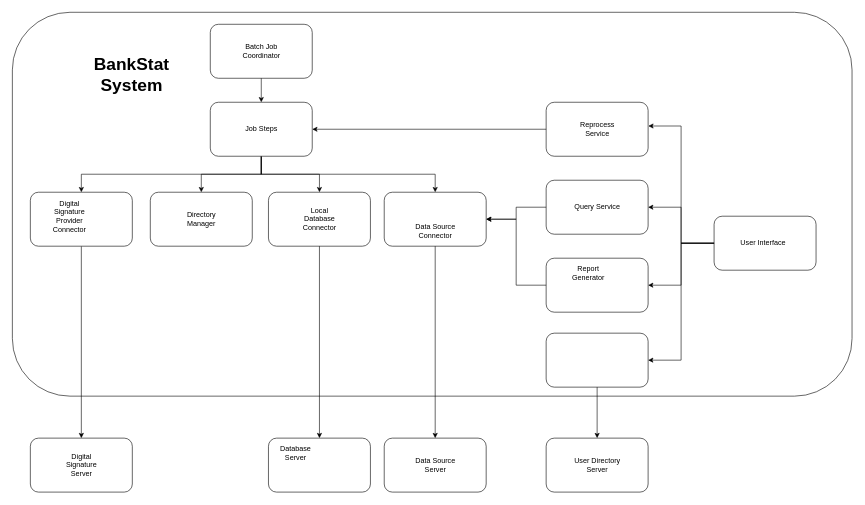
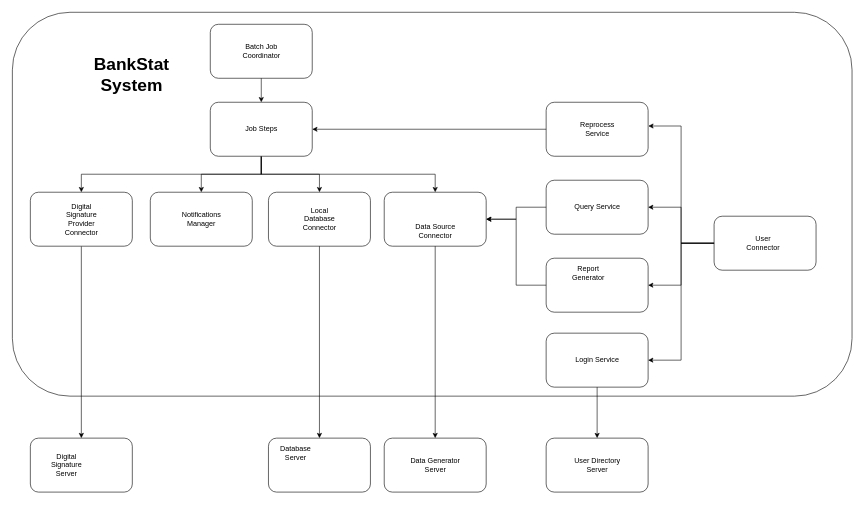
(69, 216) -> (81, 219)
(202, 219) -> (202, 219)
(764, 243) -> (764, 243)
none -> (597, 360)
(81, 465) -> (66, 465)
(436, 465) -> (436, 465)
